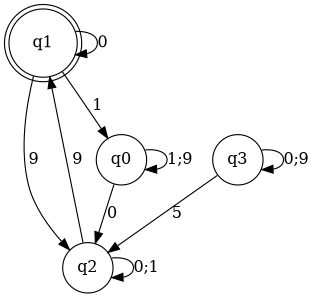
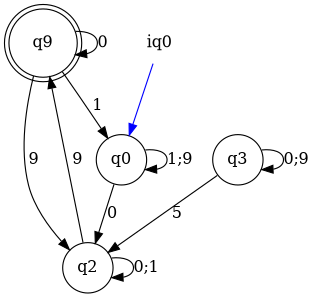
(43, 43) -> (43, 43)
none -> (160, 43)
